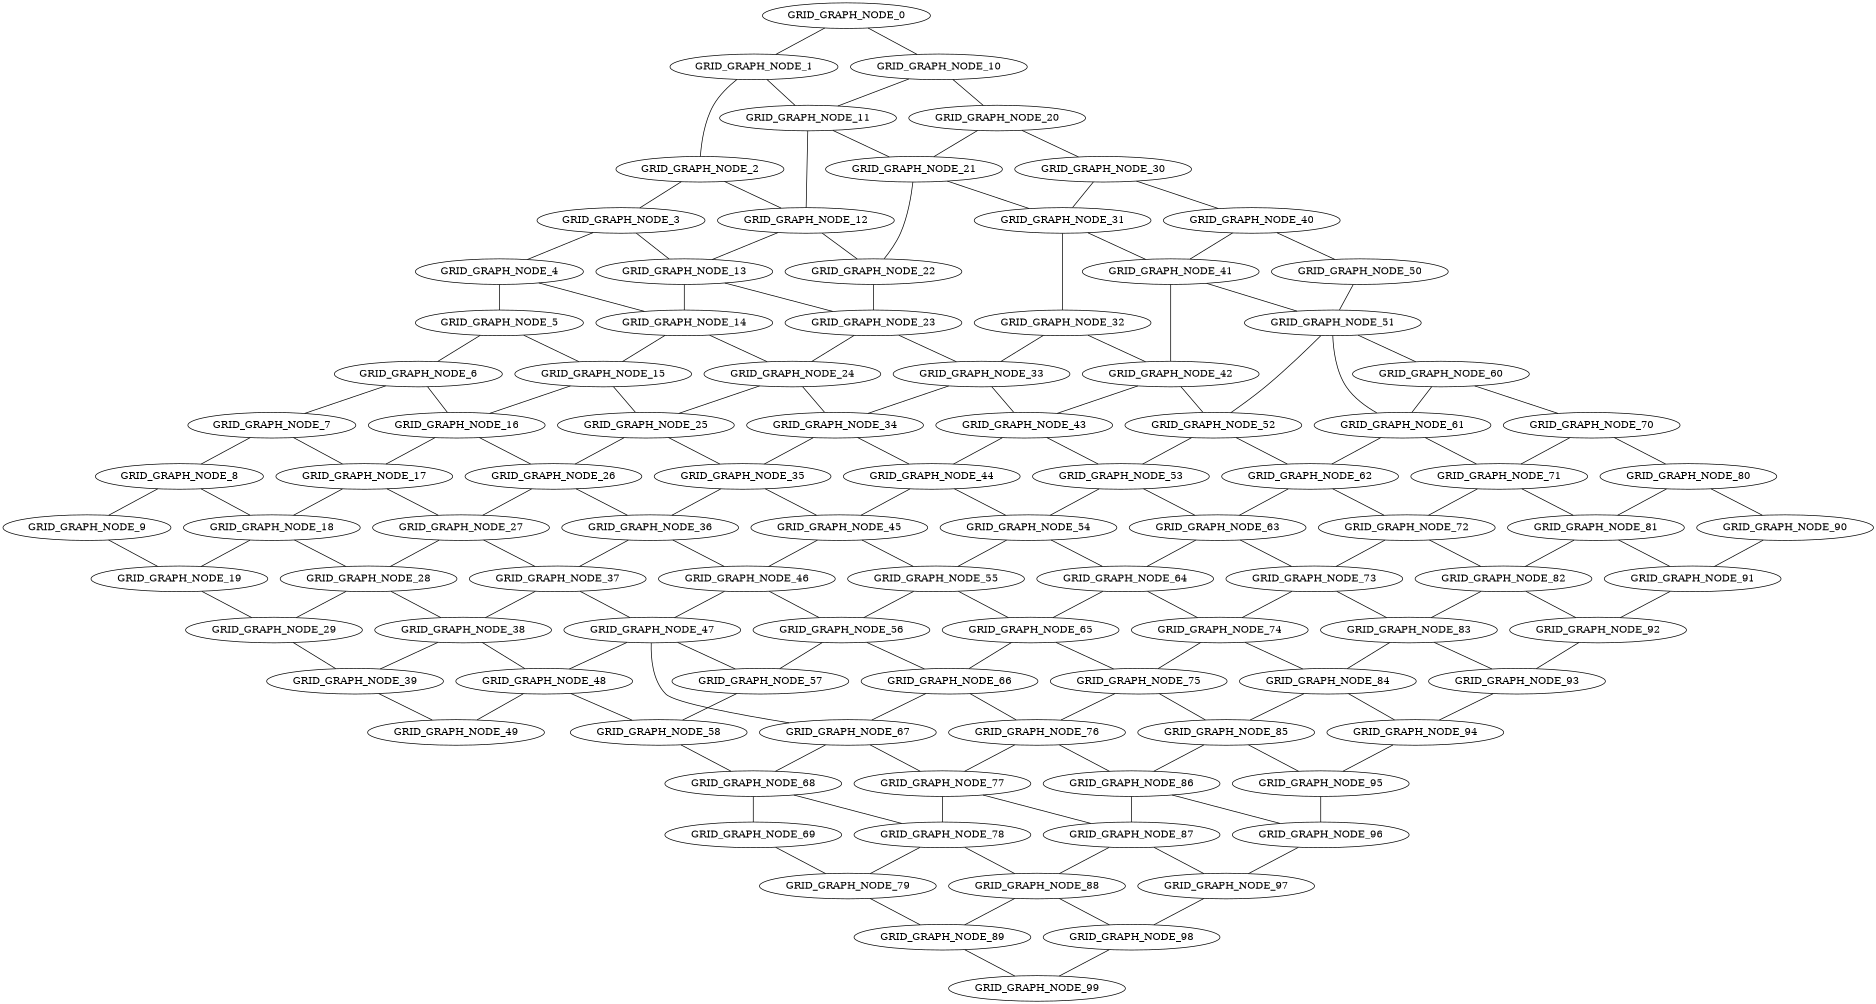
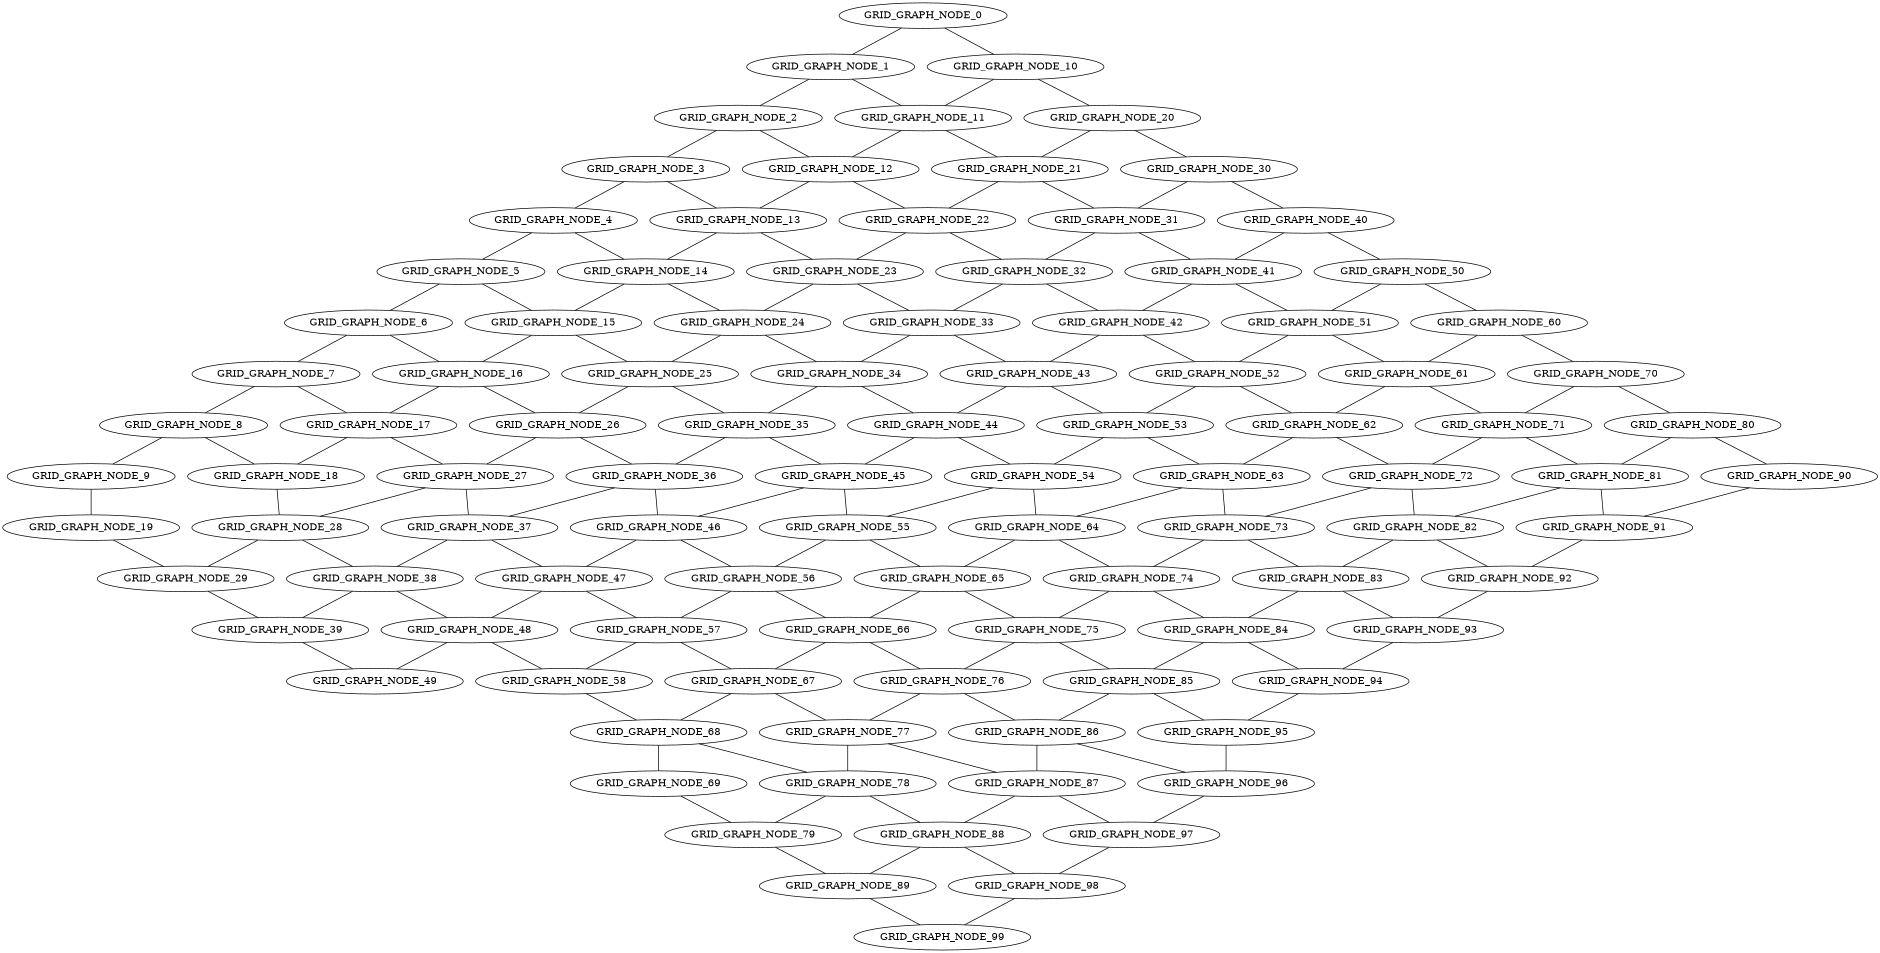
none -> (976, 246)
(1387, 348) -> (1451, 297)
(226, 553) -> none
(700, 706) -> (706, 656)
